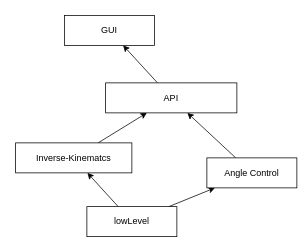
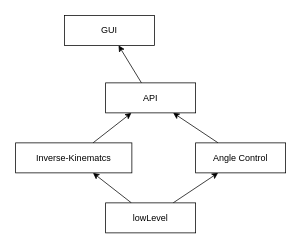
(171, 98) -> (150, 98)
(252, 173) -> (240, 158)
(132, 222) -> (150, 218)
